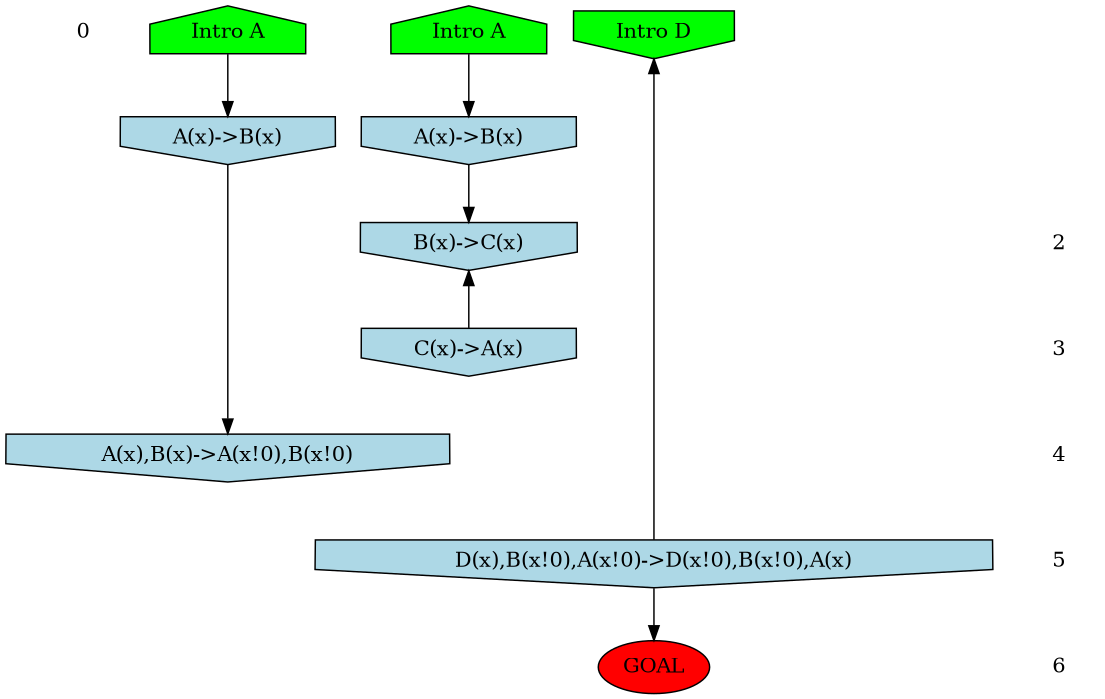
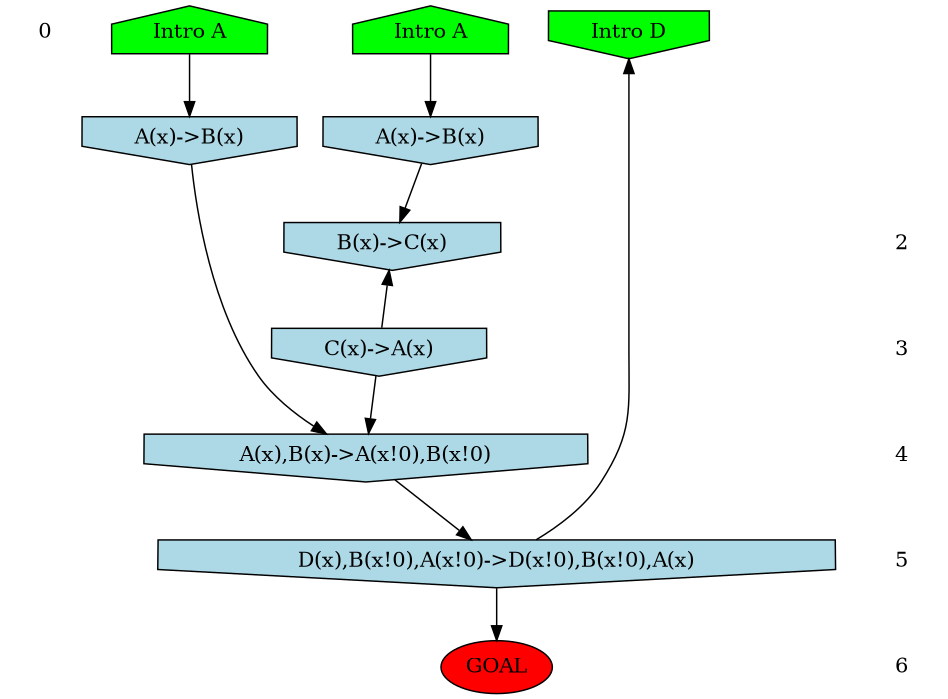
none -> (373, 397)
none -> (427, 505)
